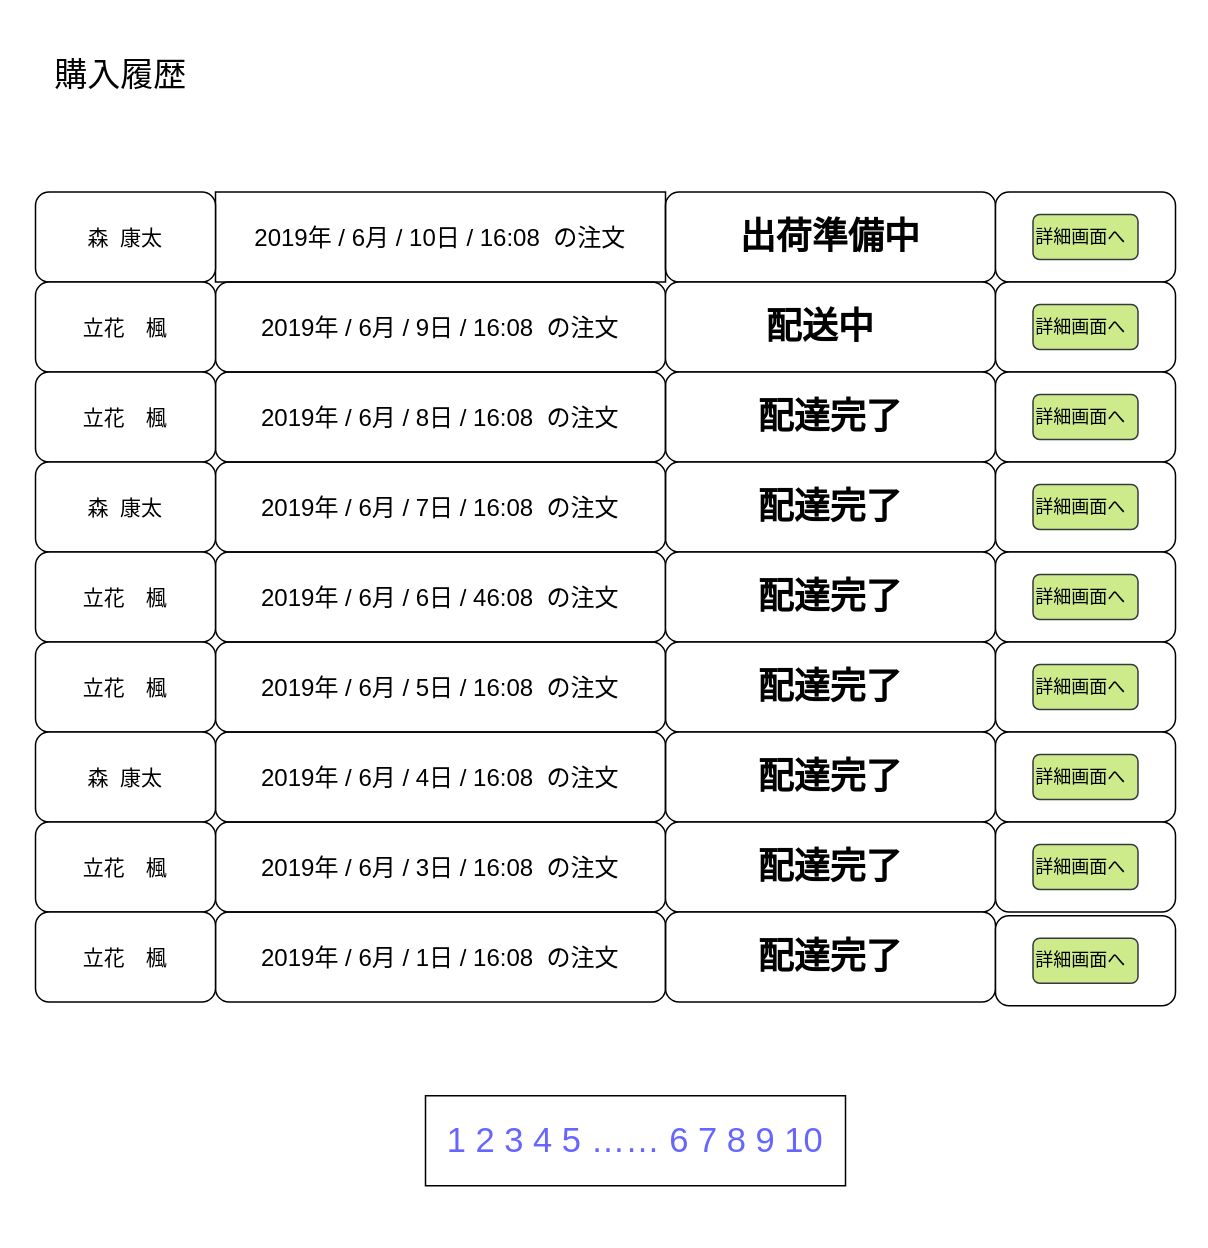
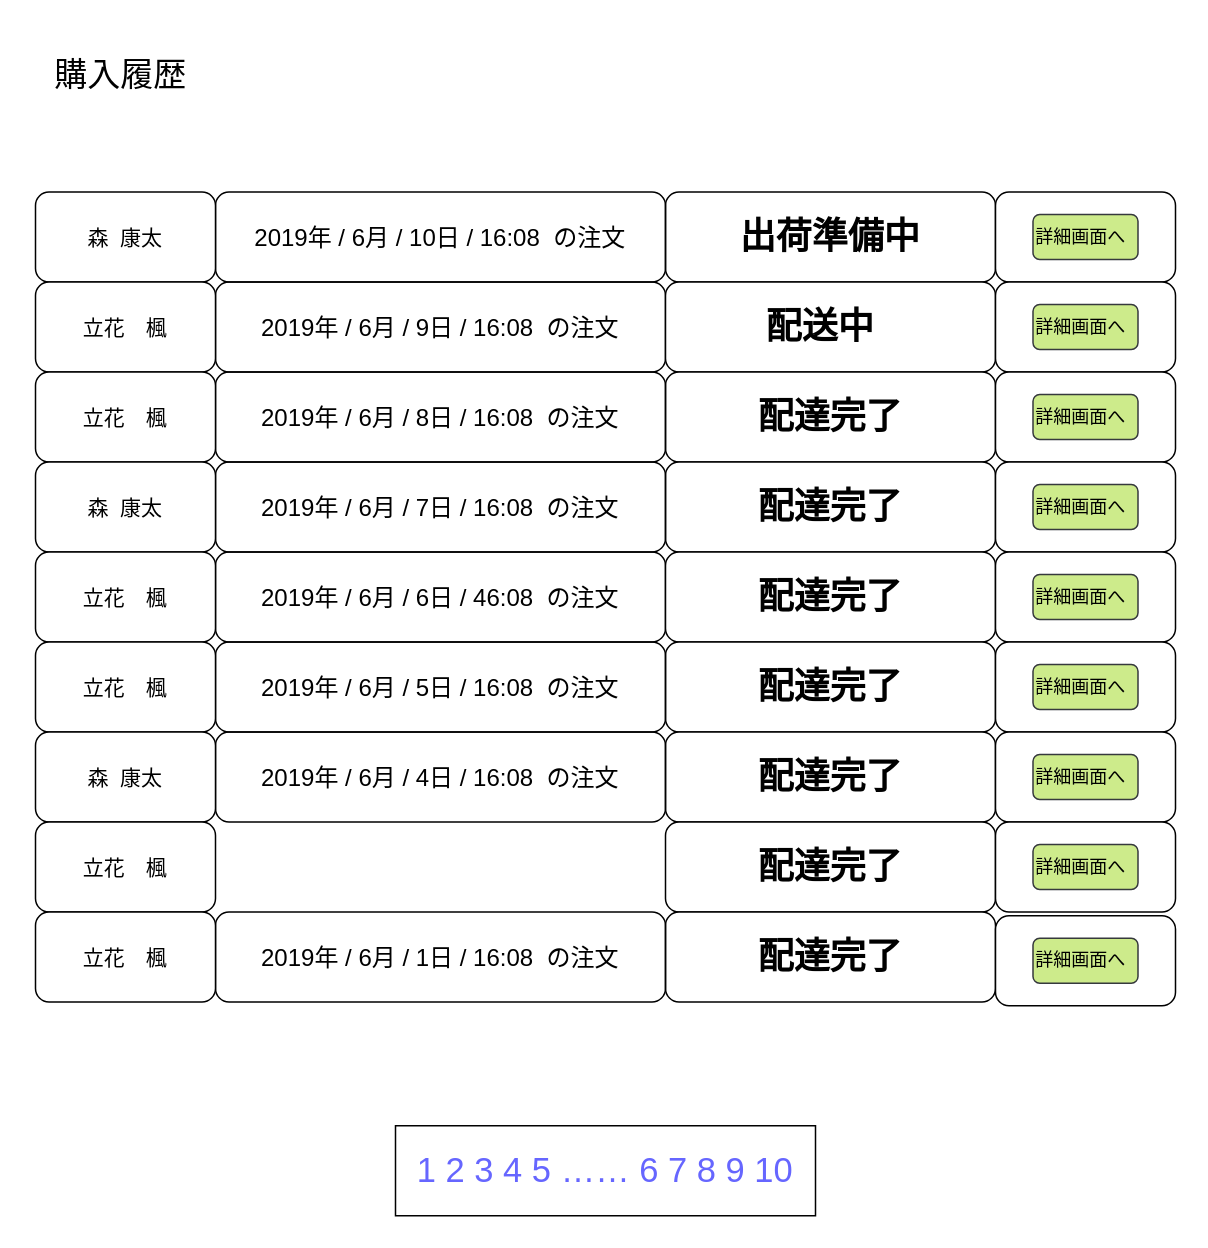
(440, 237) -> (440, 237)
(440, 867) -> none
(635, 1141) -> (605, 1171)
